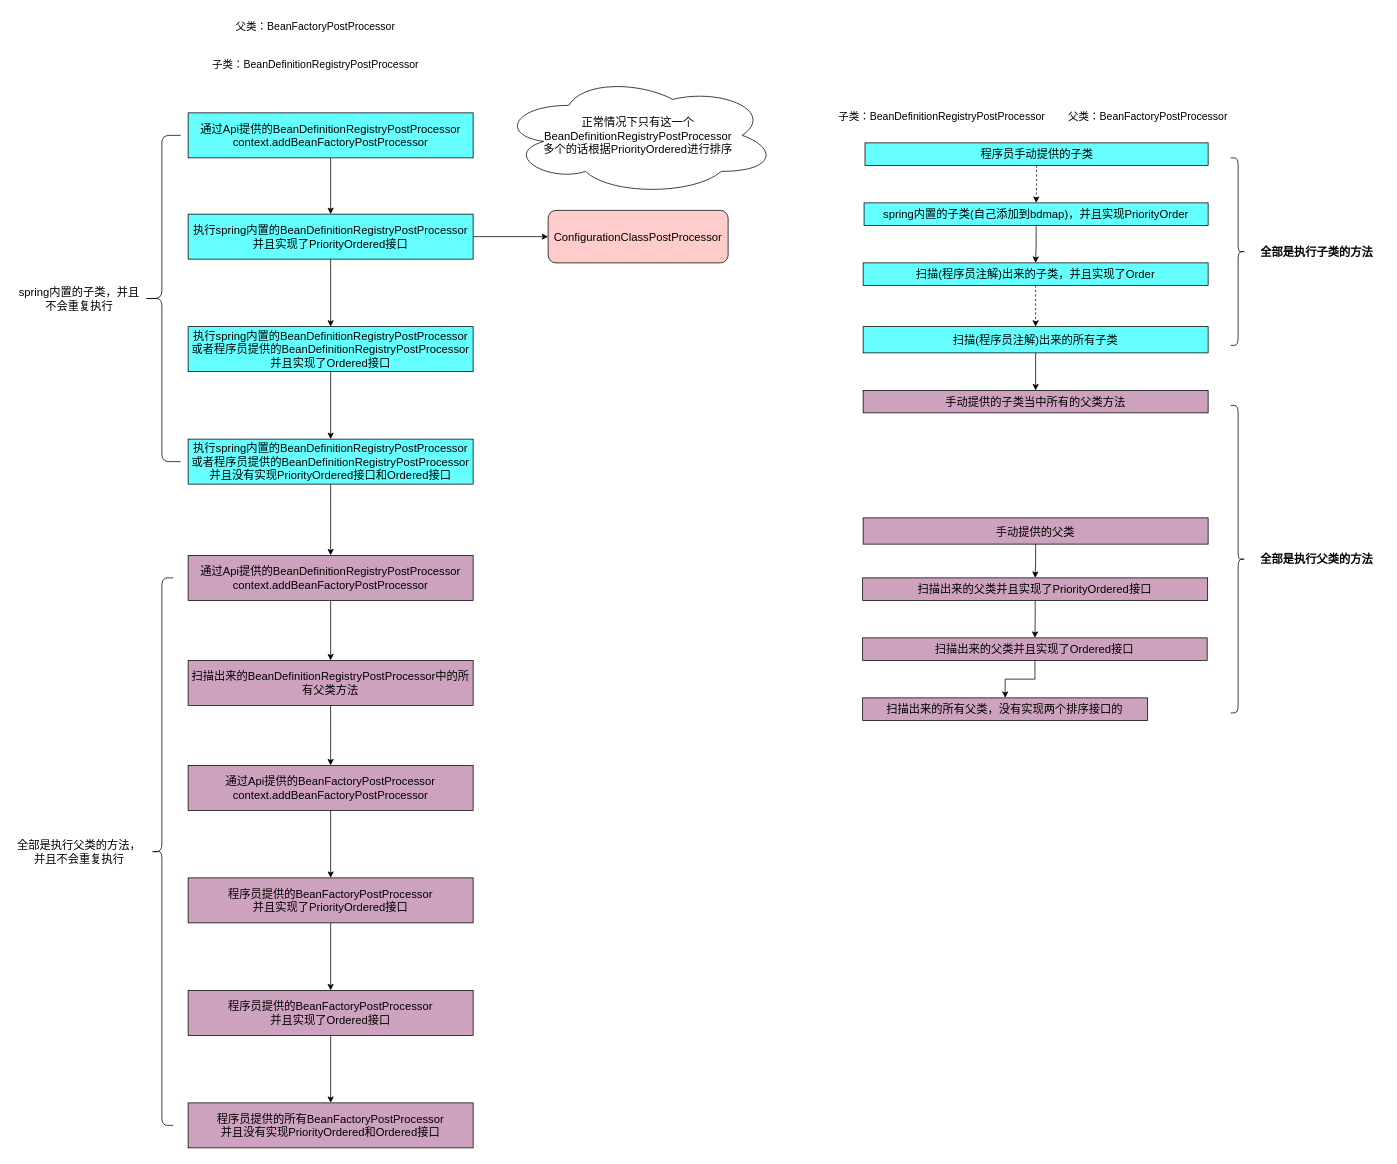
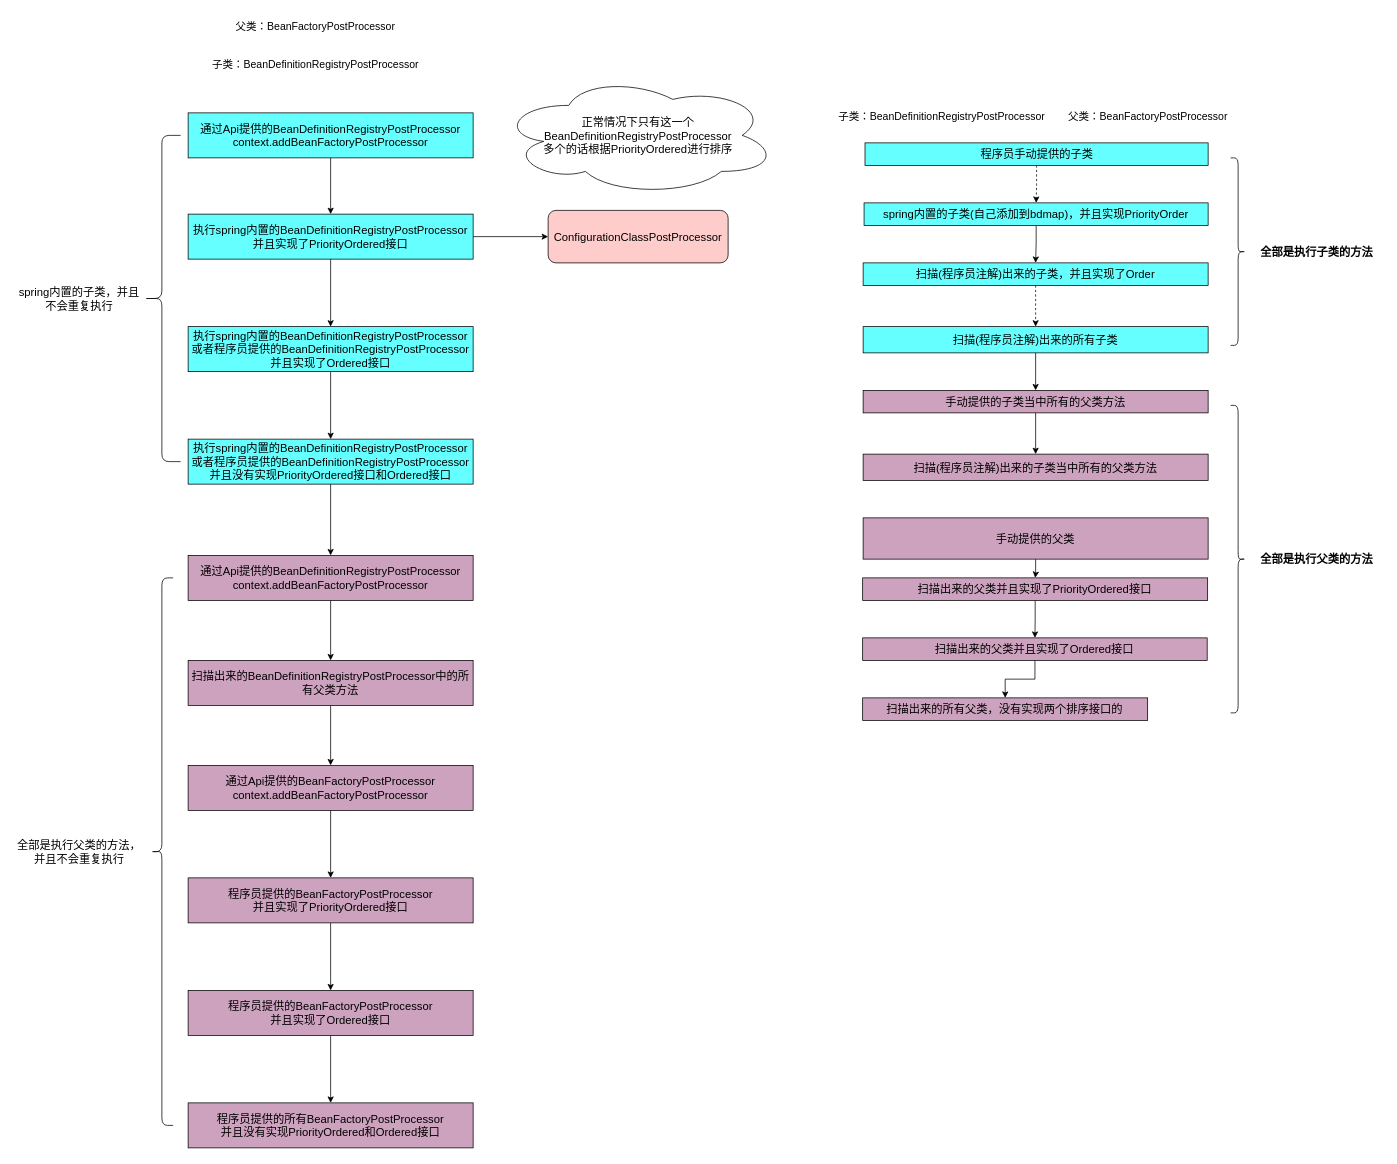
none -> (1035, 431)
none -> (1035, 467)
(1035, 531) -> (1035, 539)
